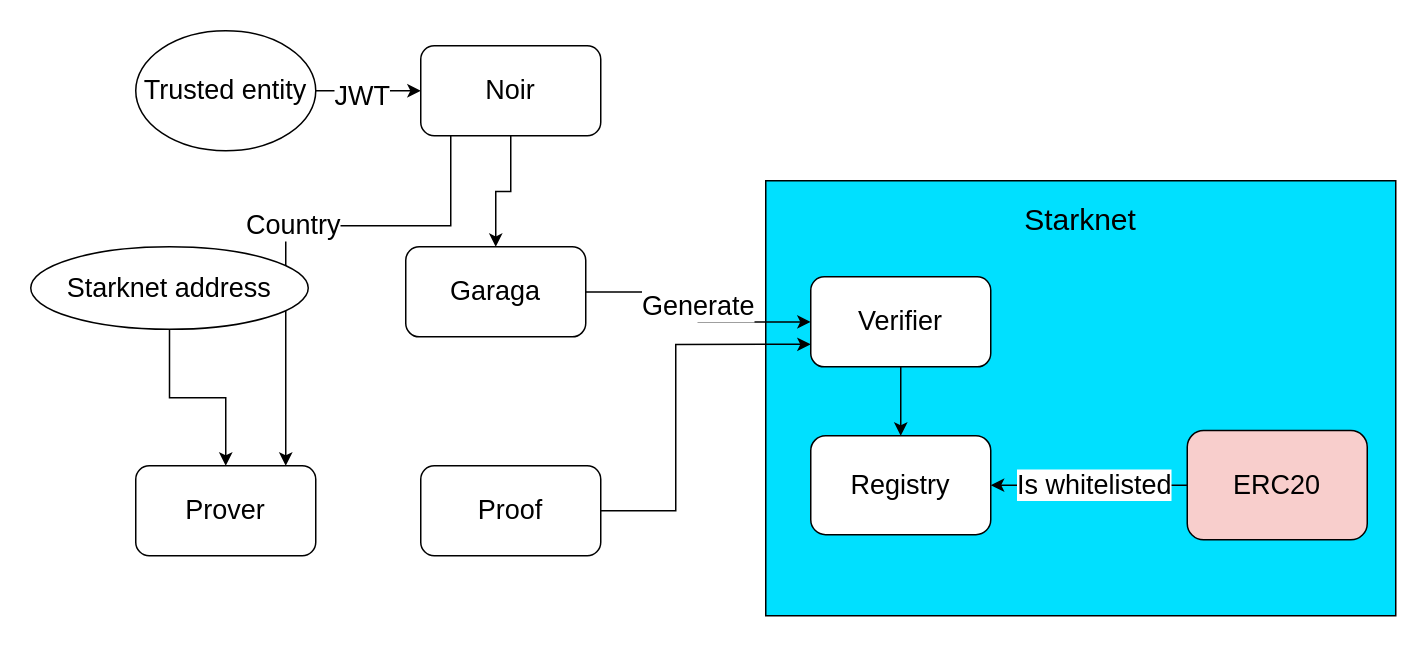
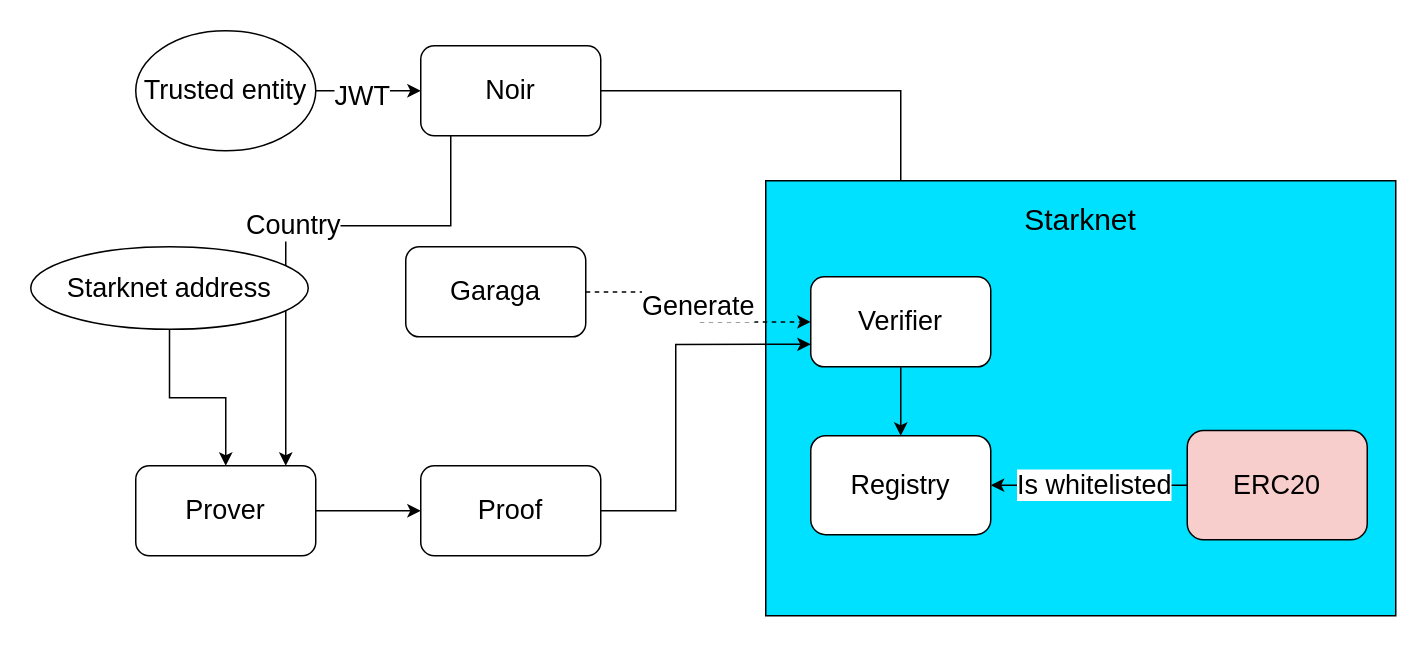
(509, 191) -> (796, 91)
(614, 292) -> (614, 292)
none -> (363, 511)
